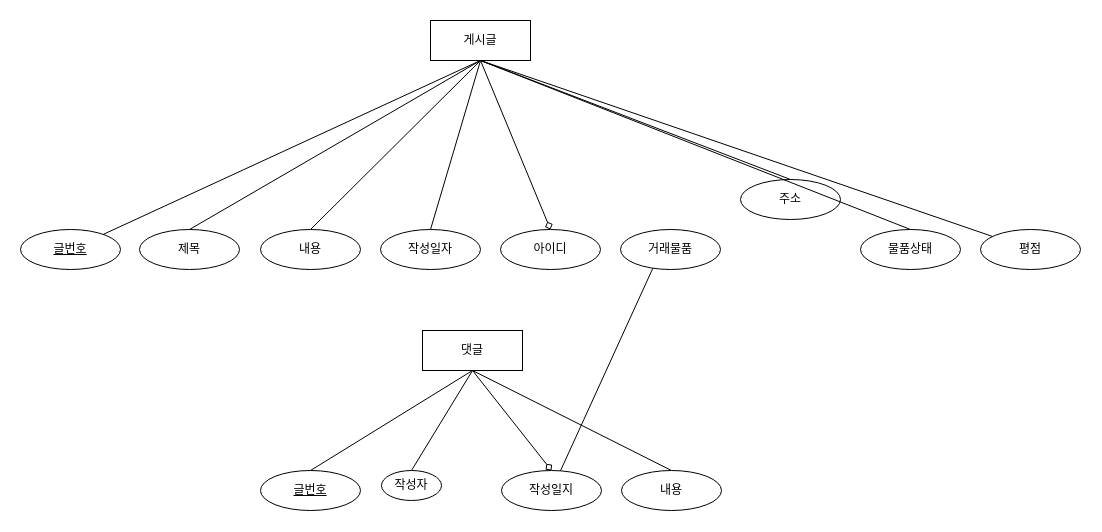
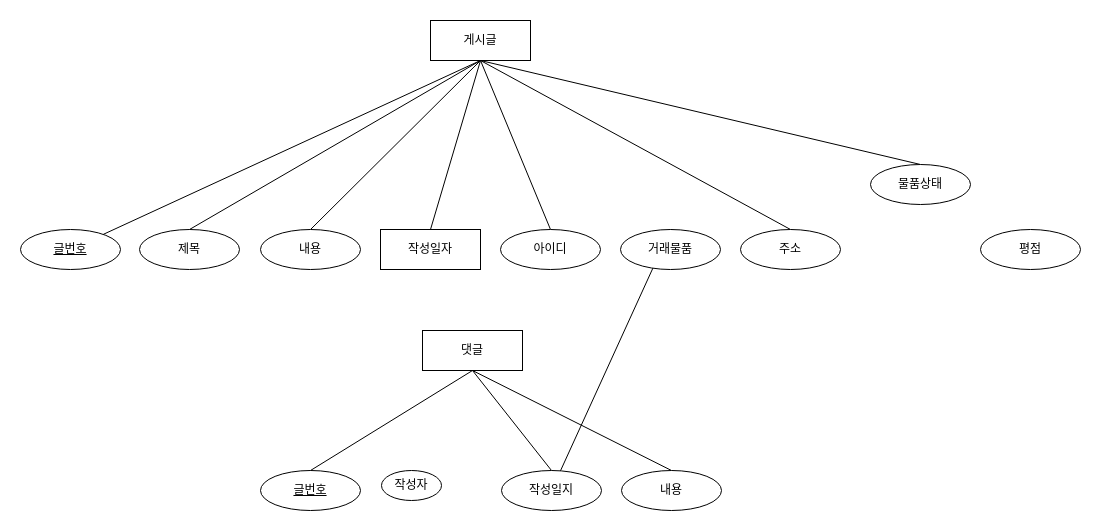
(752, 154) -> none
(791, 200) -> (791, 250)
(547, 221) -> (549, 225)
(431, 250) -> (431, 250)
(911, 250) -> (921, 185)
(441, 422) -> none
(545, 463) -> (548, 466)
